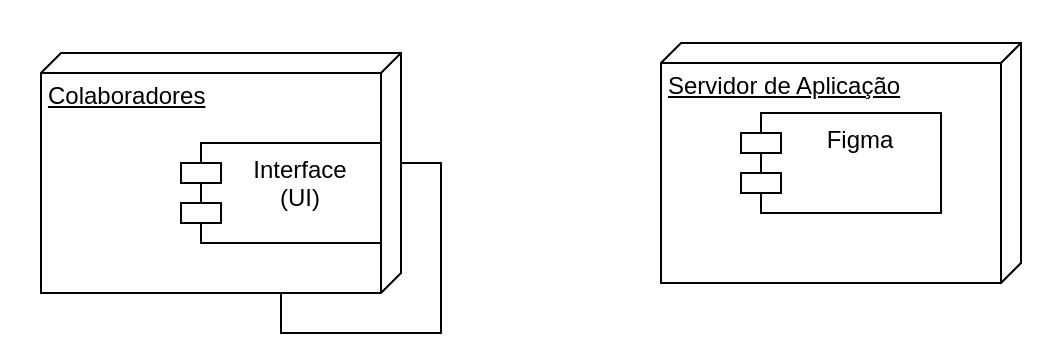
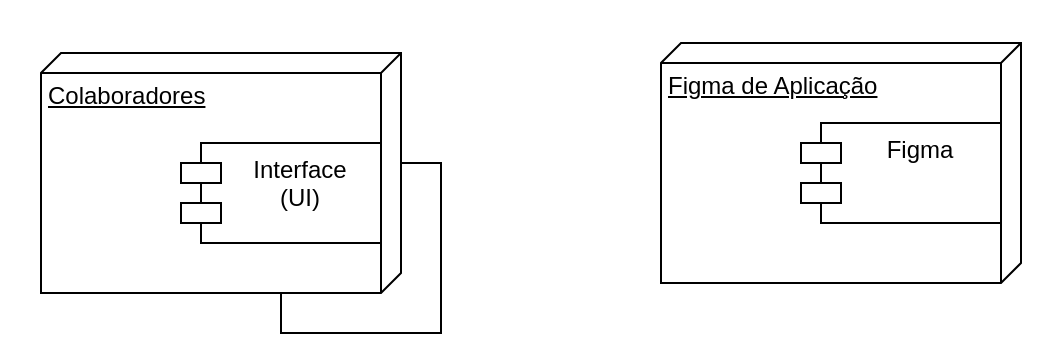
(795, 87) -> (774, 87)
(841, 163) -> (901, 173)
